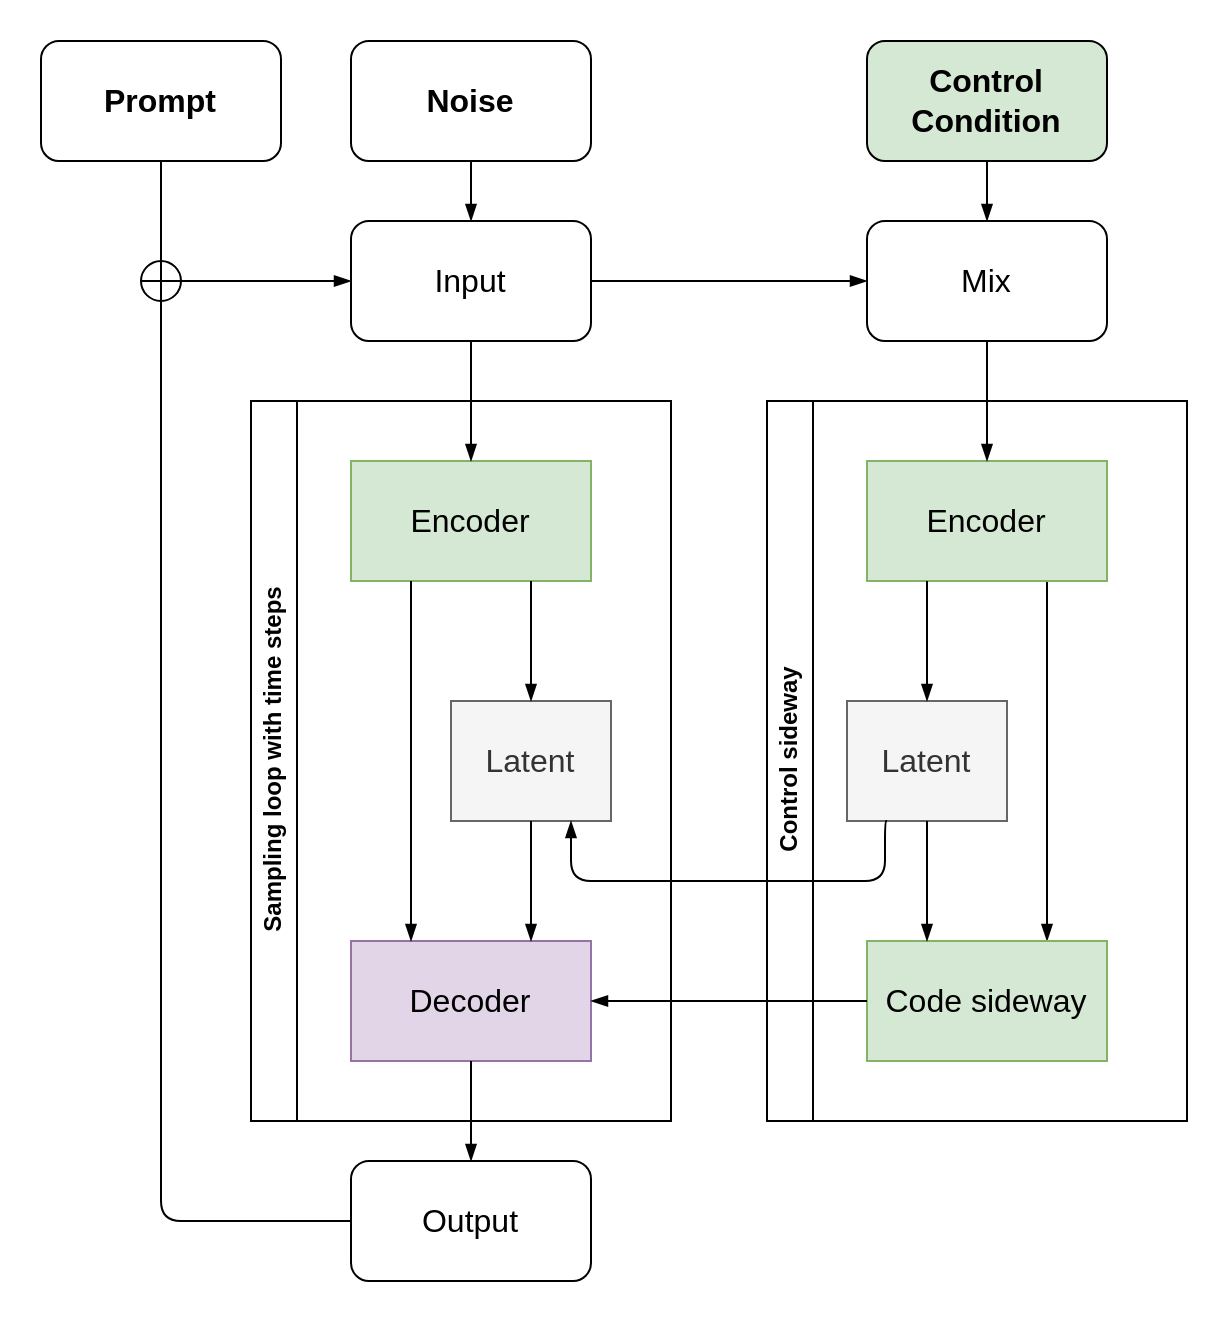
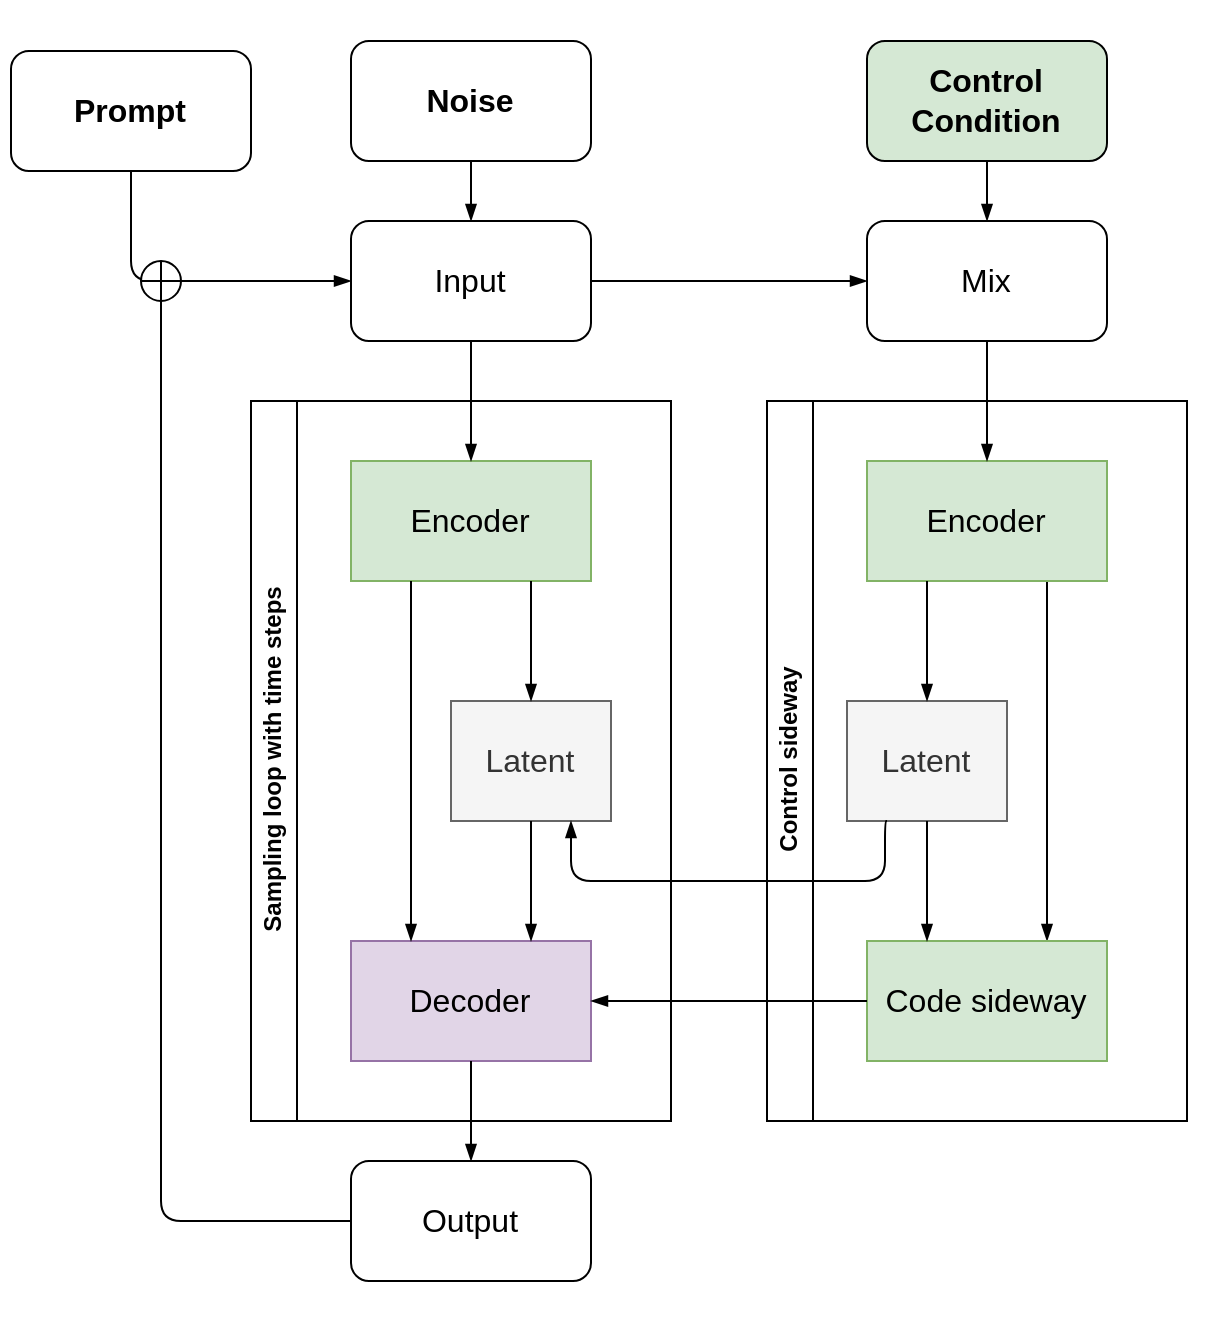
(161, 101) -> (131, 111)
